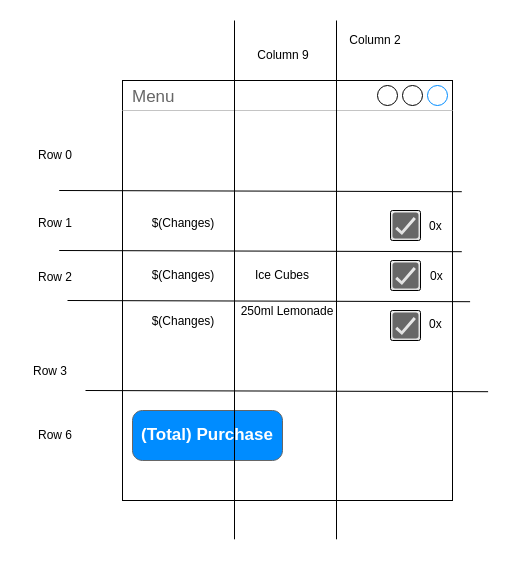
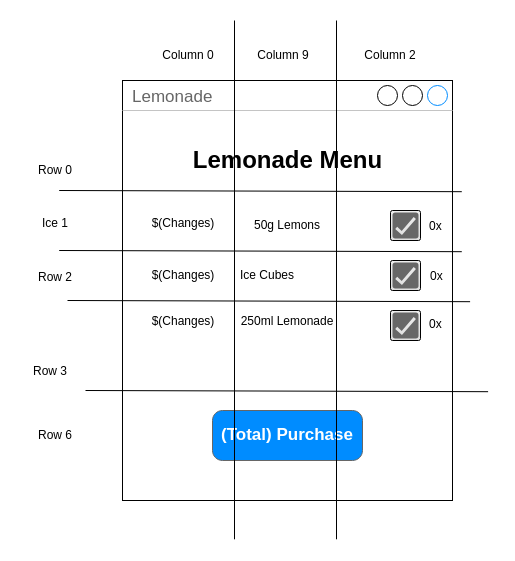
(376, 41) -> (391, 56)
none -> (189, 56)
(152, 98) -> (171, 98)
(56, 156) -> (56, 171)
none -> (288, 161)
(56, 224) -> (56, 224)
none -> (288, 226)
(283, 276) -> (268, 276)
(288, 312) -> (288, 322)
(208, 436) -> (288, 436)
